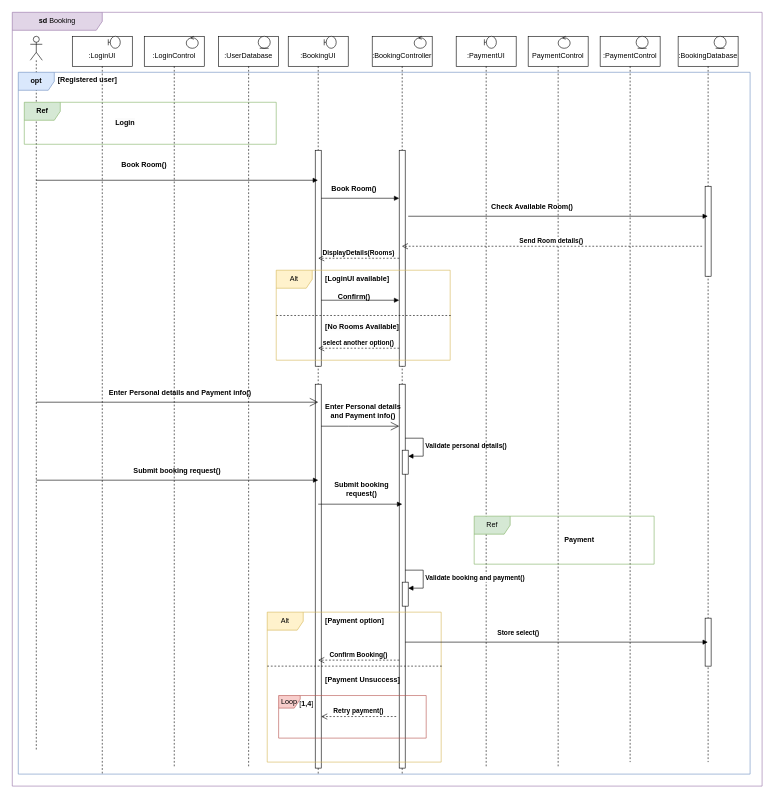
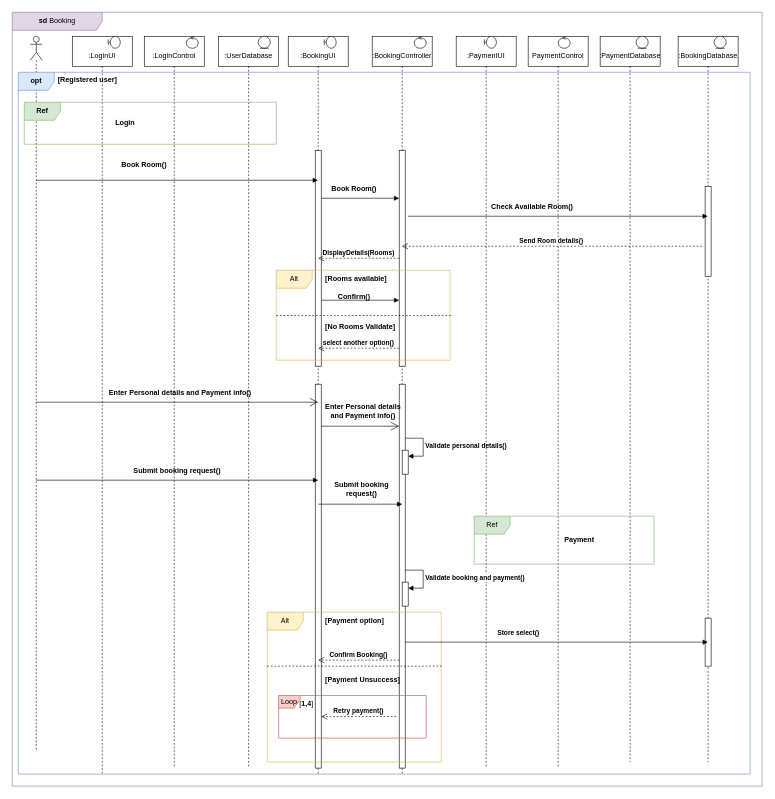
(630, 51) -> (630, 51)
(358, 283) -> (356, 279)
(361, 327) -> (360, 327)
